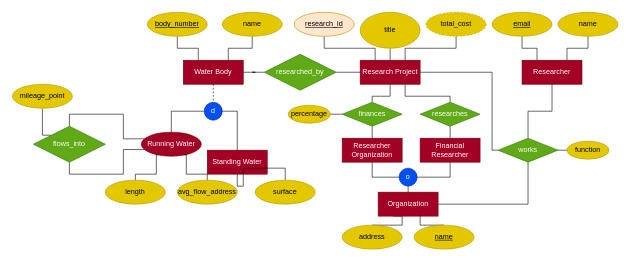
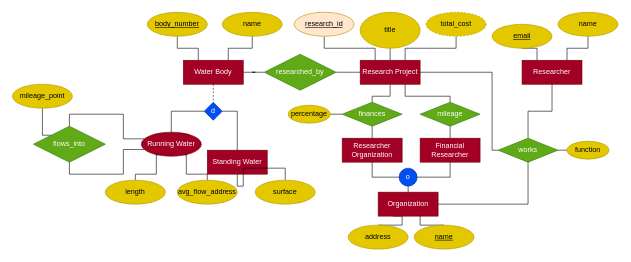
(522, 24) -> (522, 36)
(213, 111) -> (213, 111)
(450, 114) -> (450, 114)
(372, 237) -> (378, 237)
